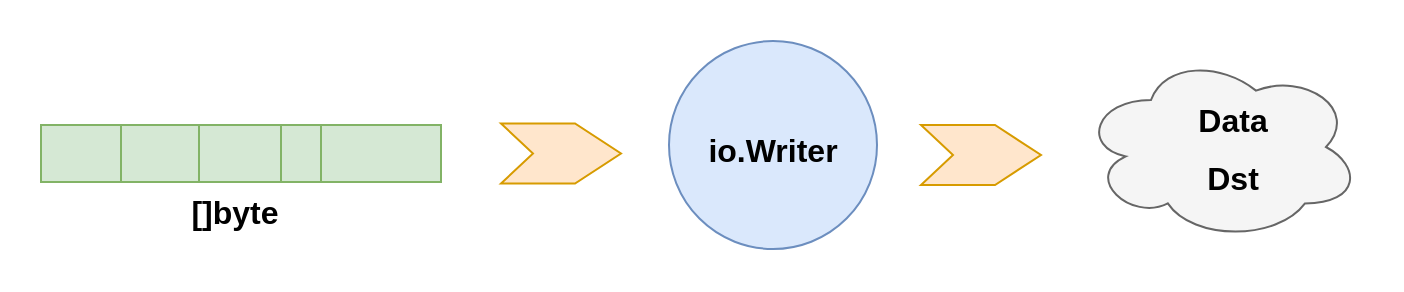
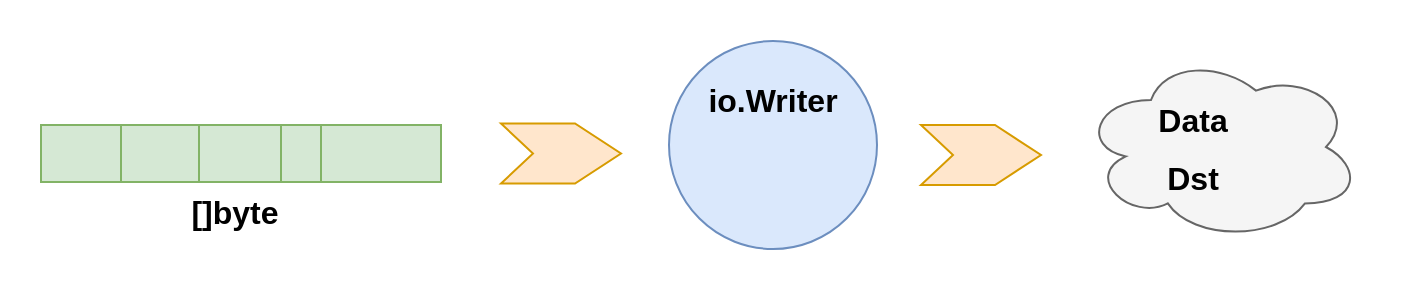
(1233, 145) -> (1193, 145)
(773, 147) -> (773, 97)
